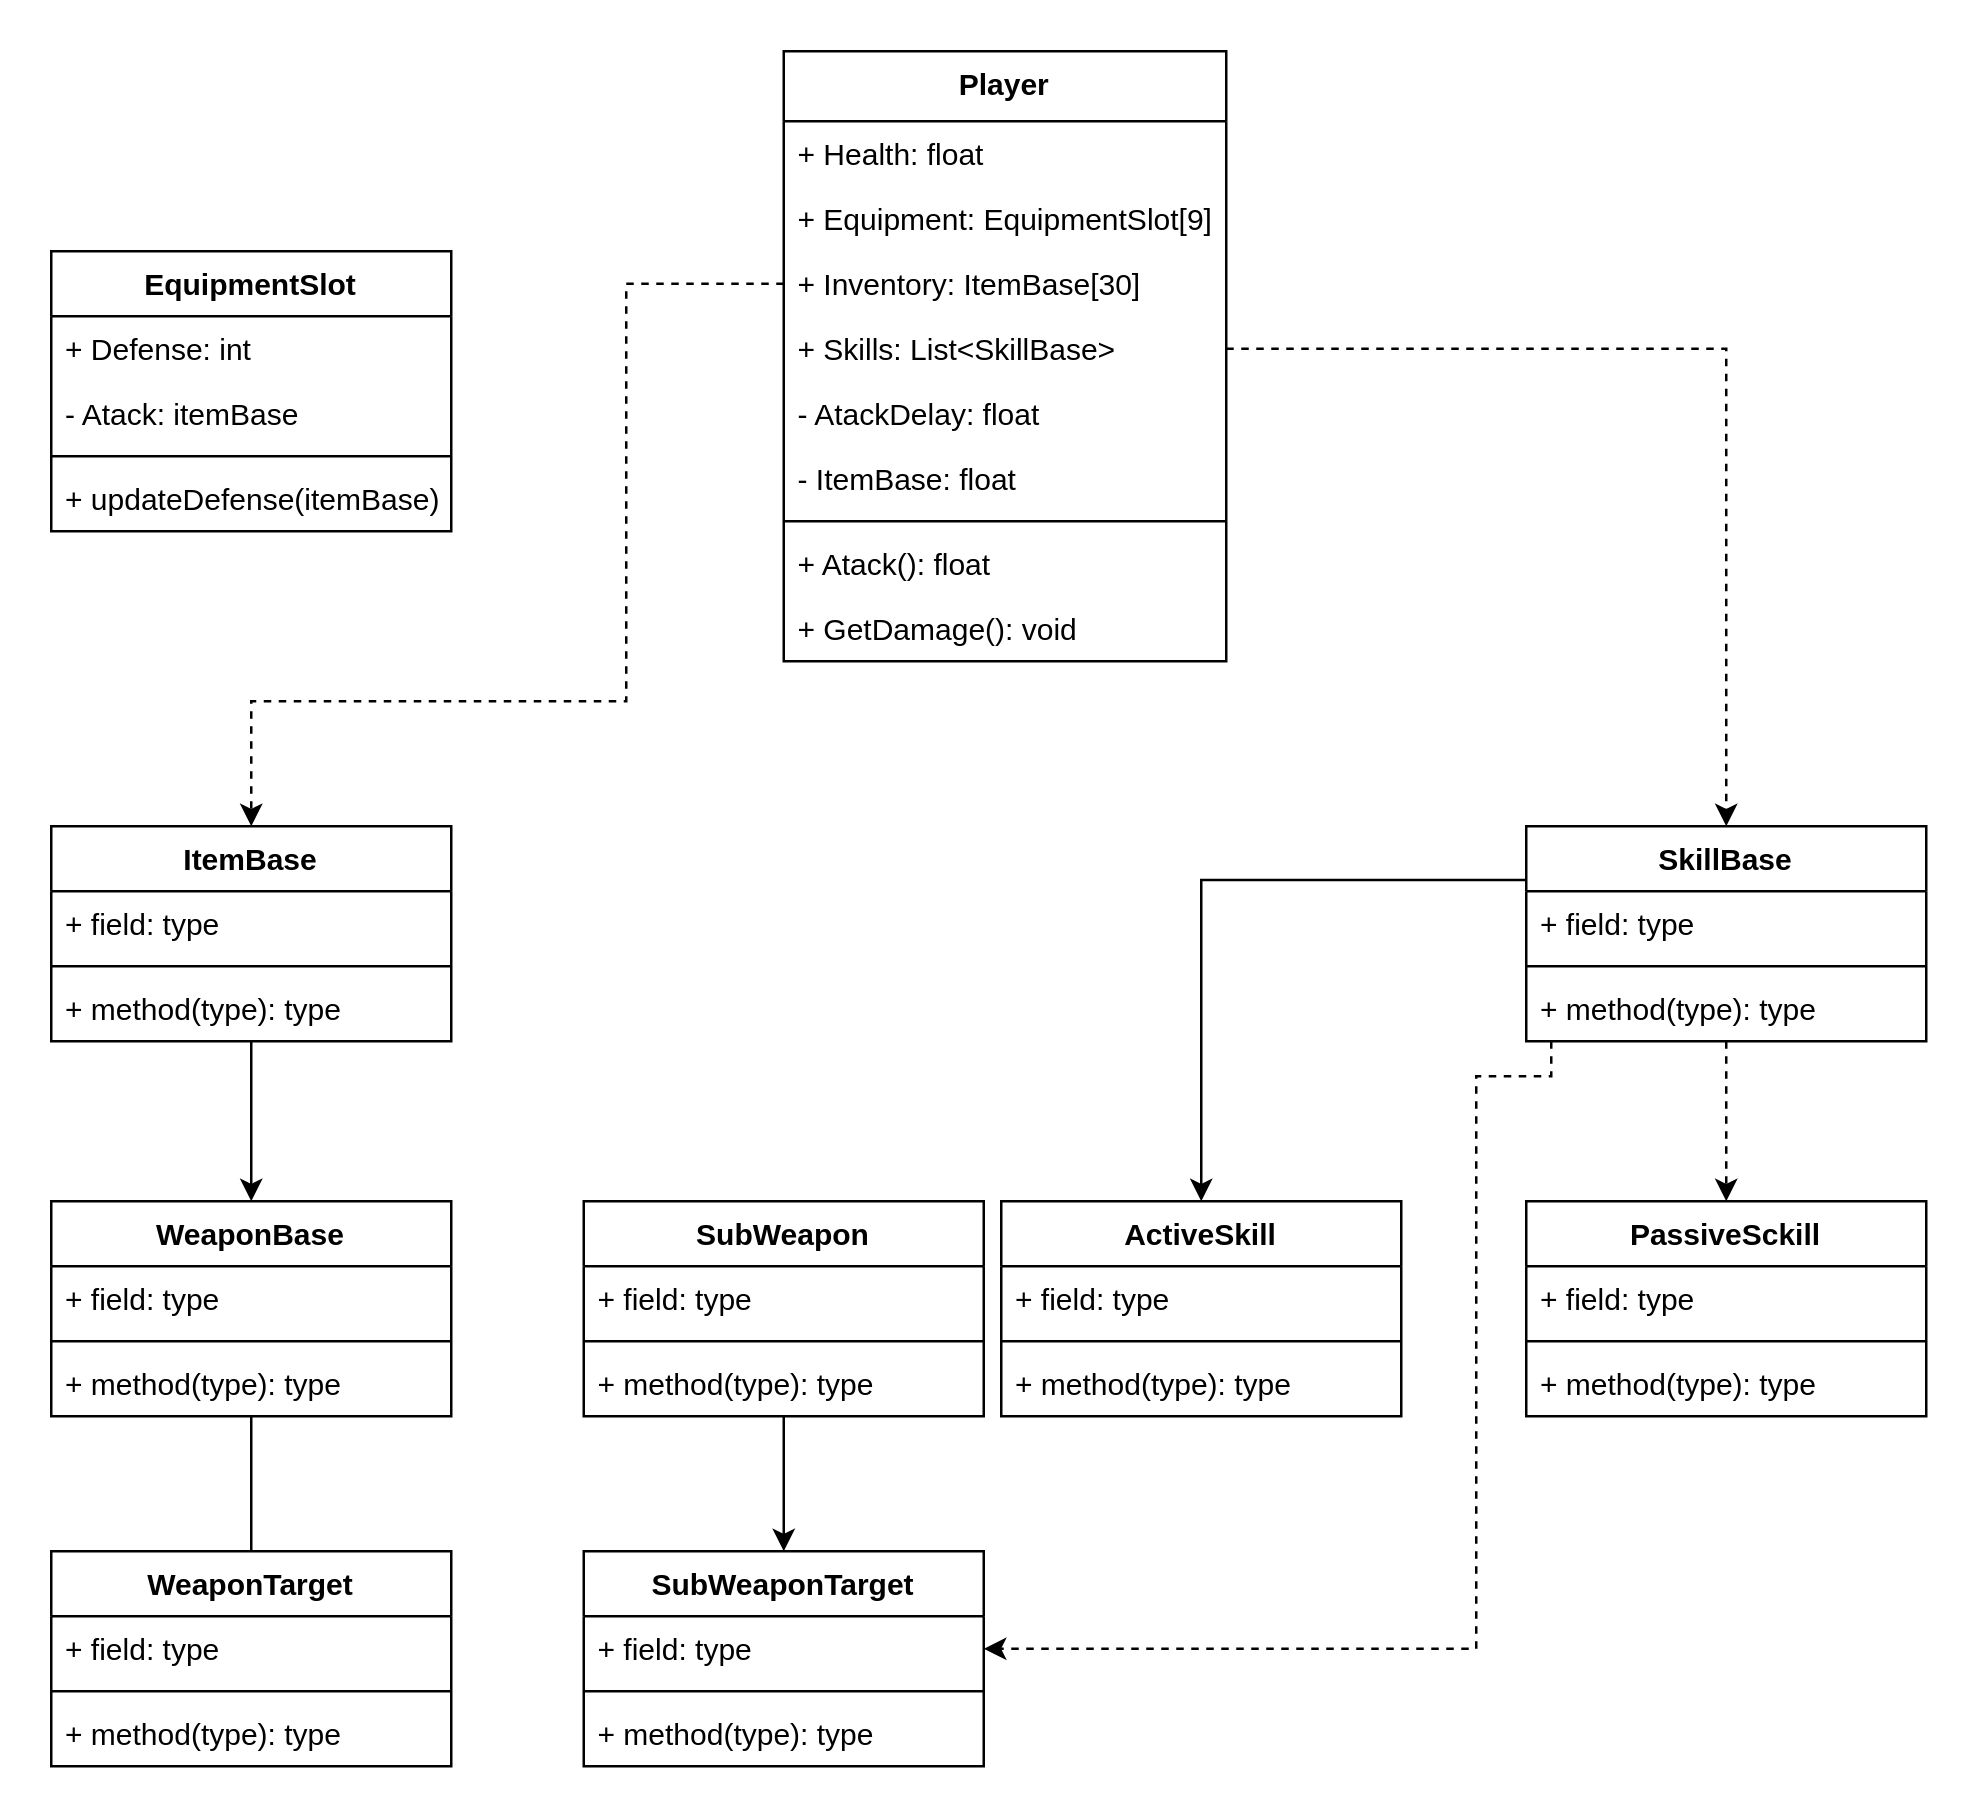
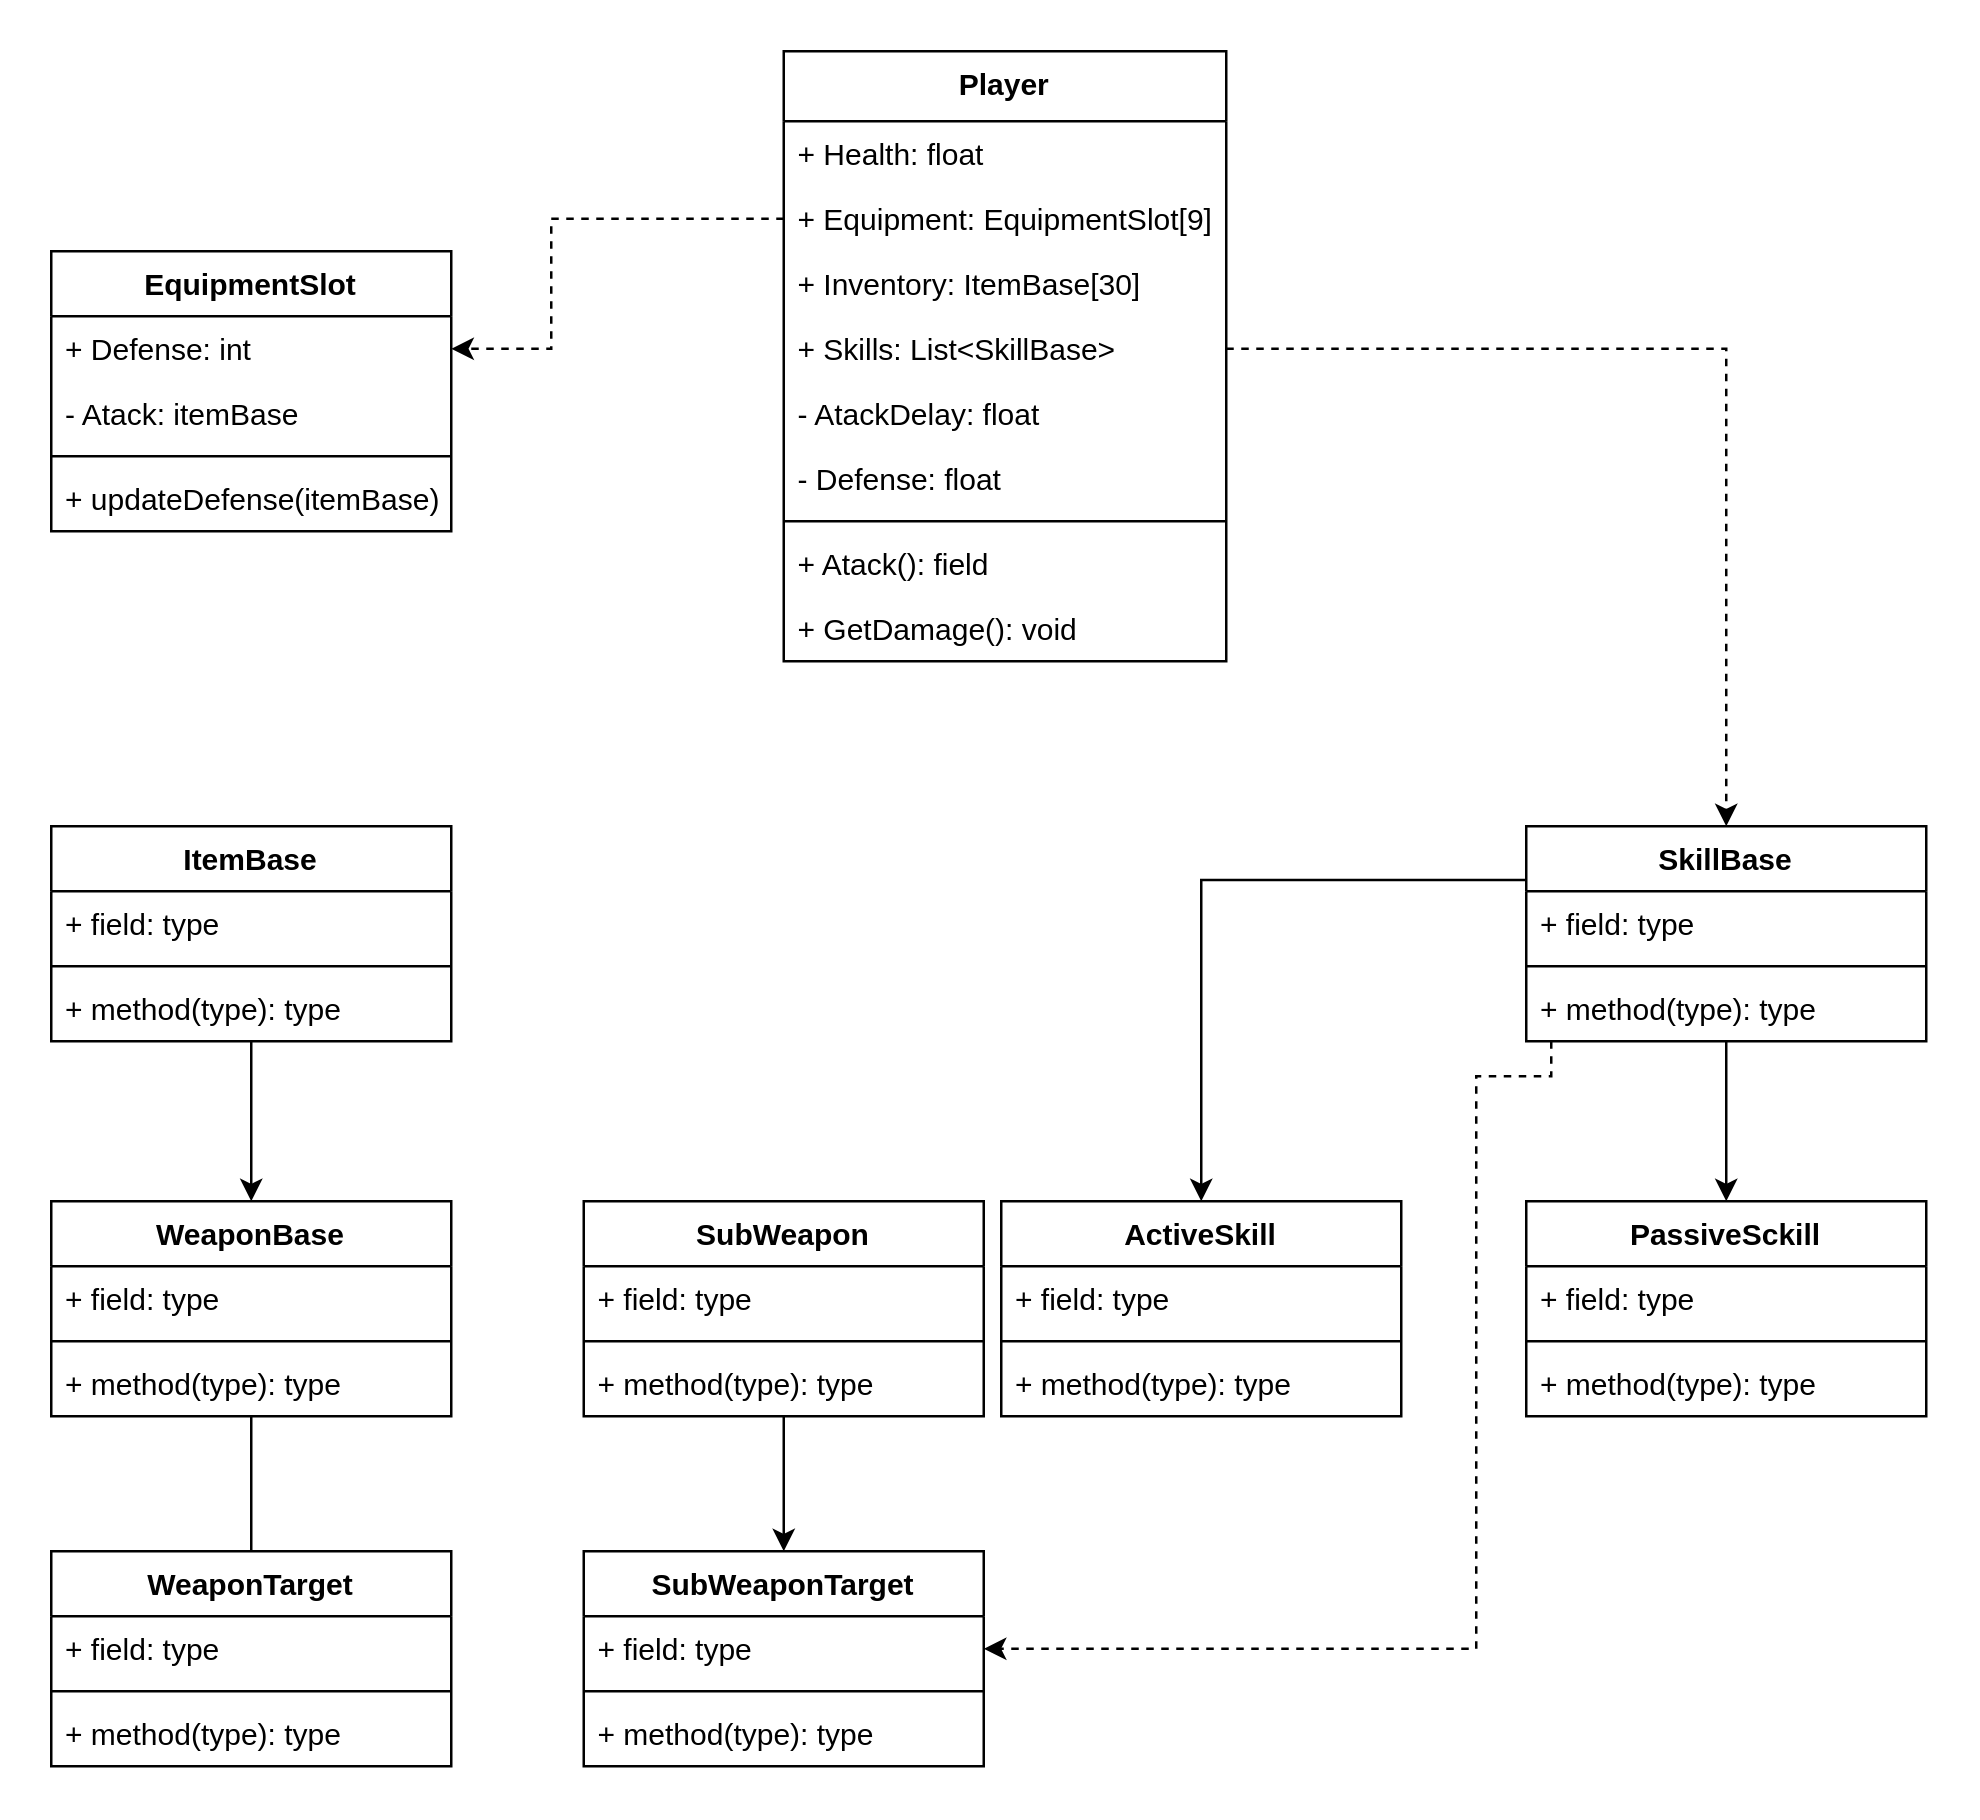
none -> (558, 219)
(925, 480) -> (916, 480)
(916, 565) -> (912, 565)
(626, 658) -> none
(1726, 1112) -> (1726, 1112)
